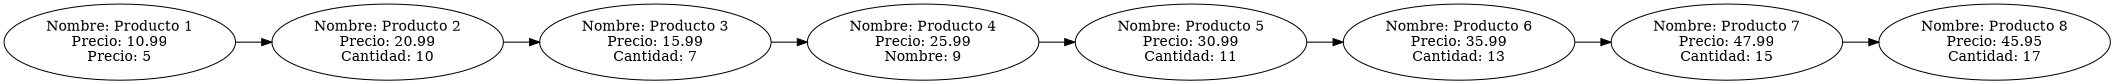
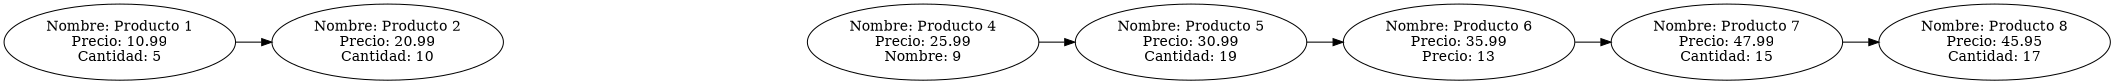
(120, 42) -> (120, 42)
(655, 42) -> none
(1191, 42) -> (1191, 42)
(1459, 42) -> (1459, 42)
